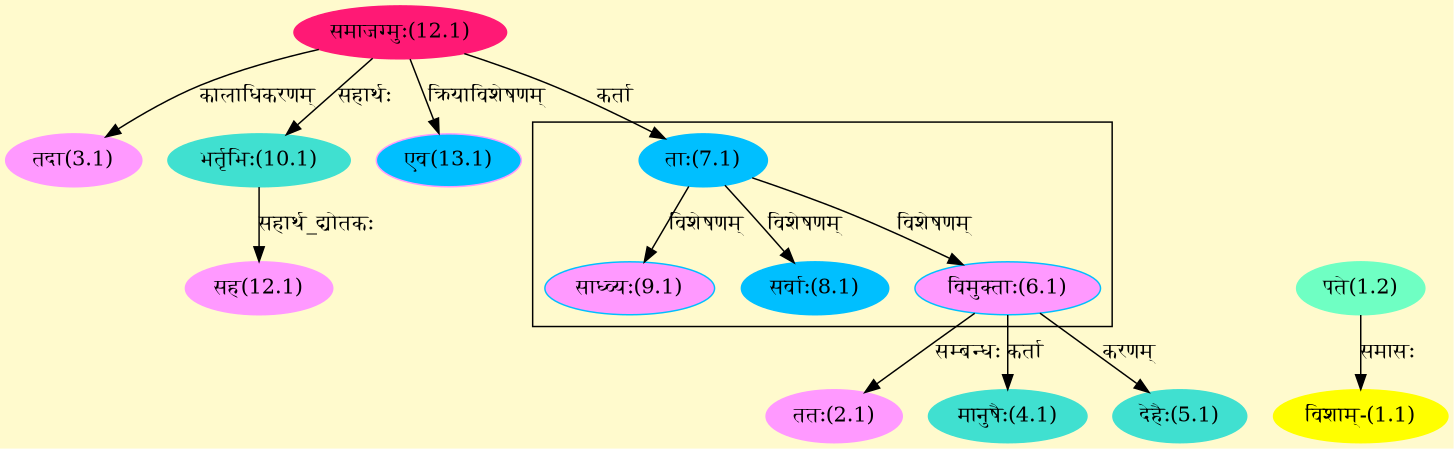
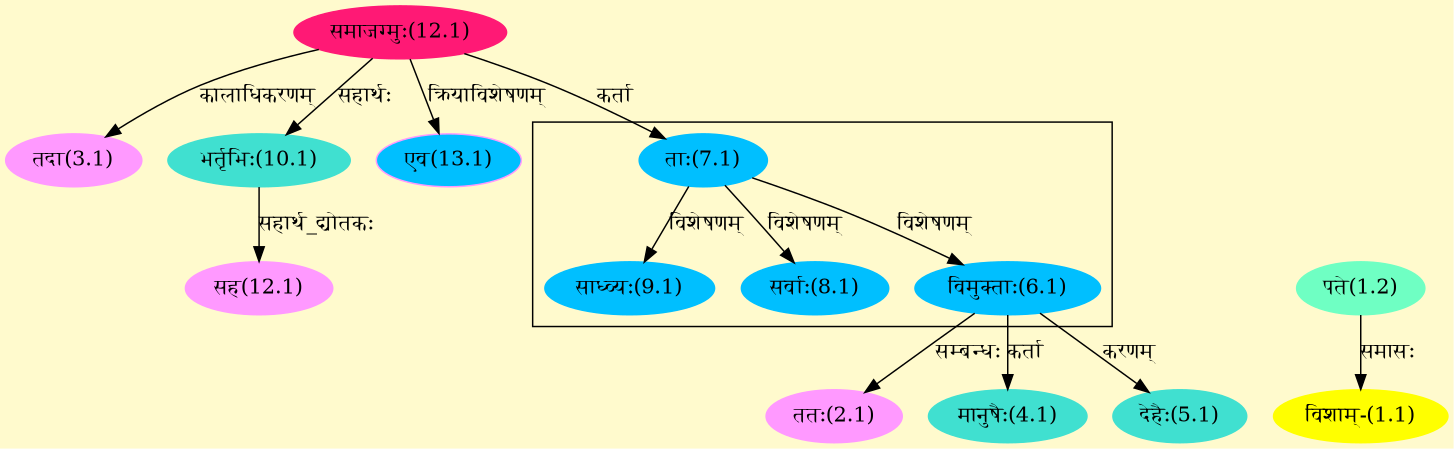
(630, 288) -> (630, 288)
(1008, 288) -> (1008, 288)
